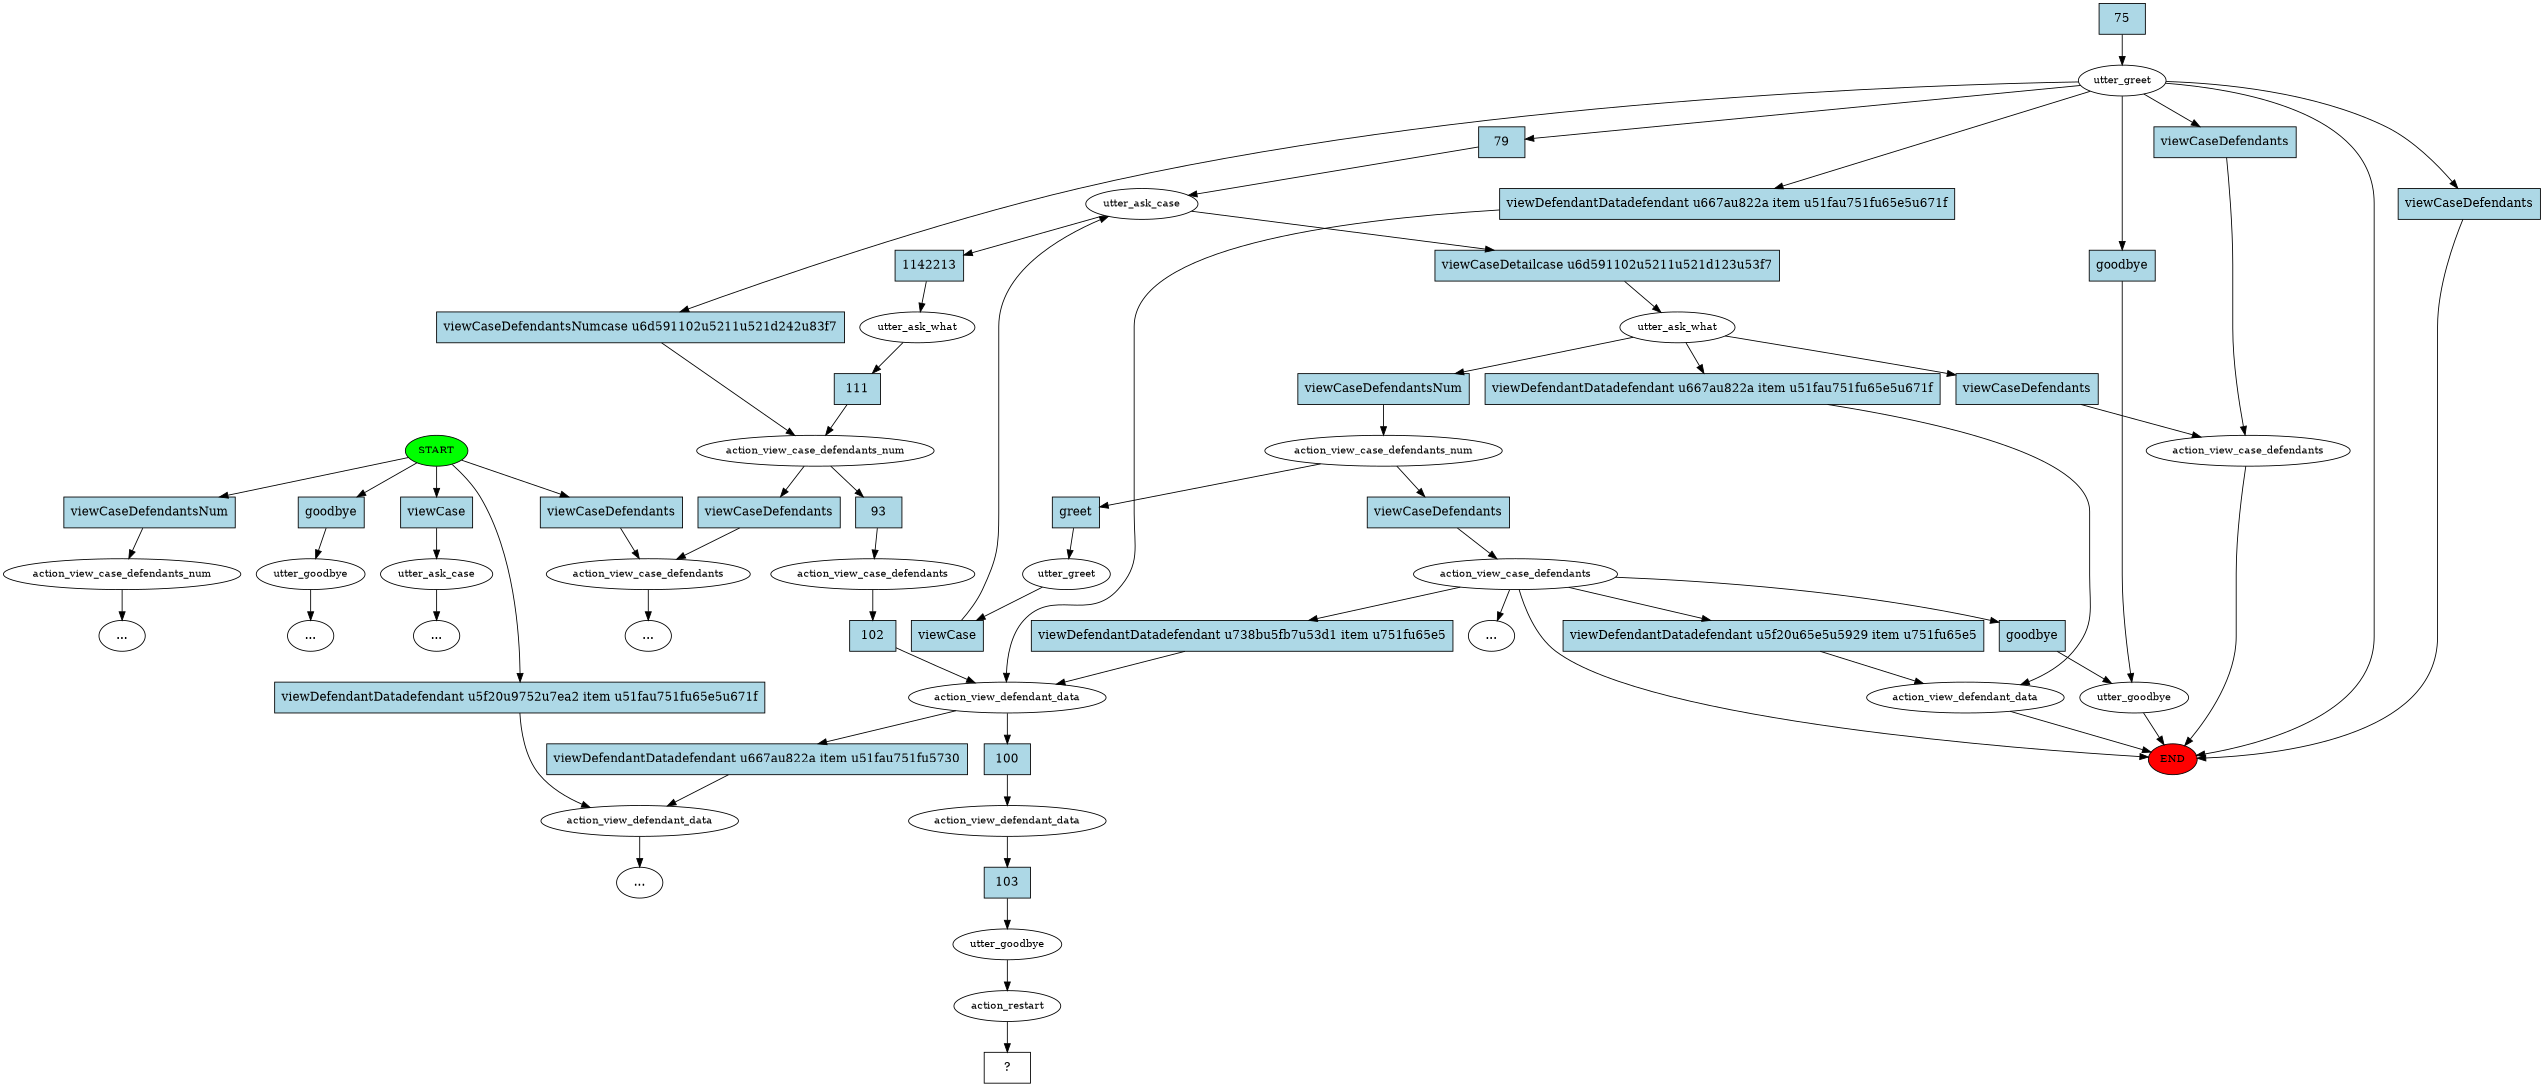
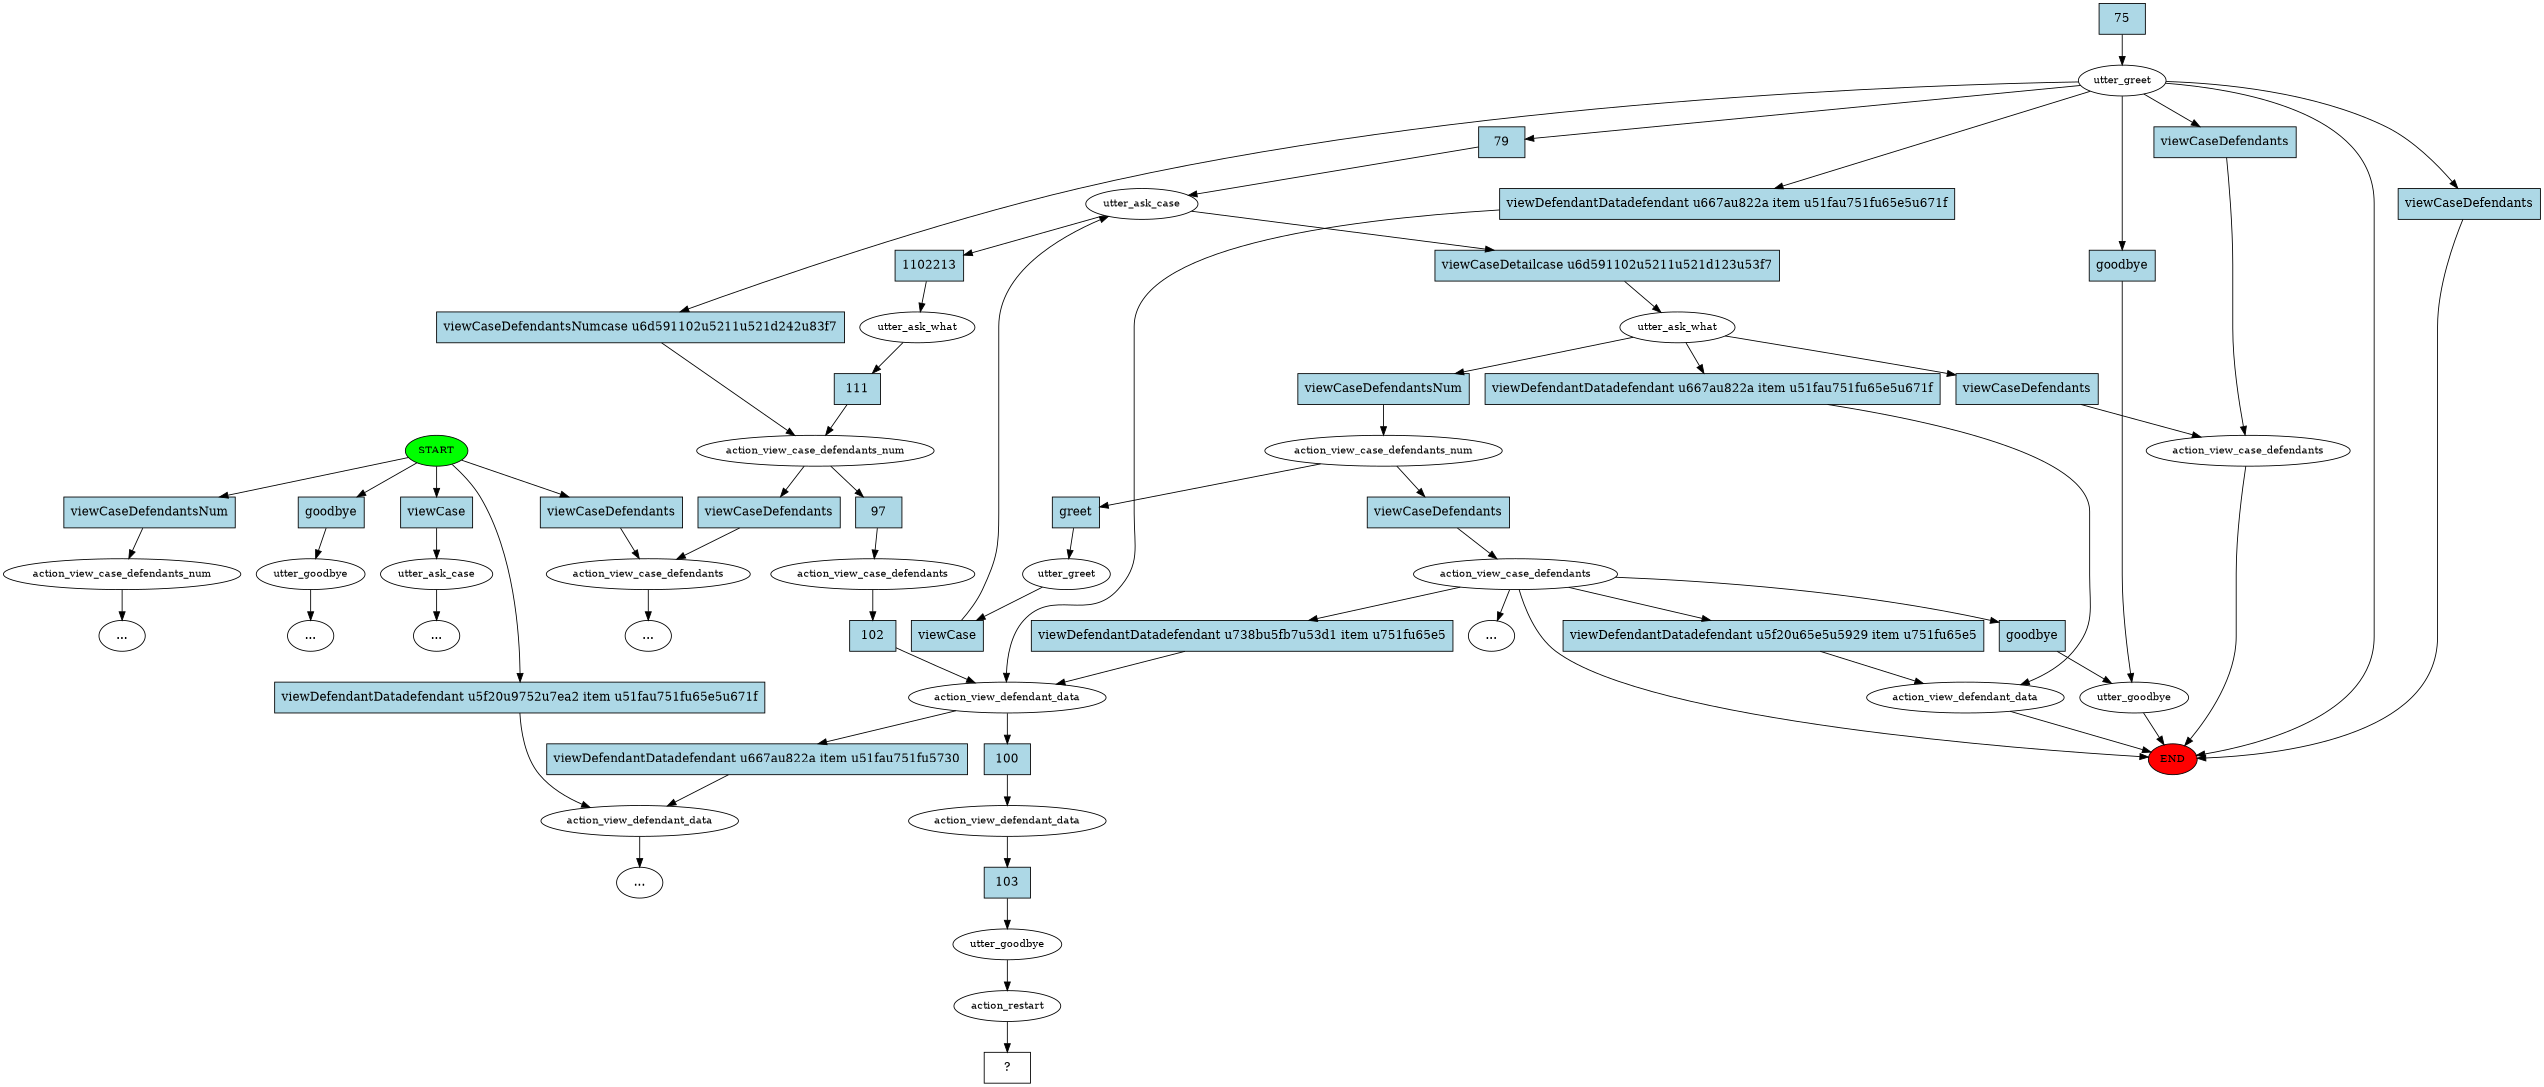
(929, 266) -> (929, 266)
(879, 512) -> (879, 512)
